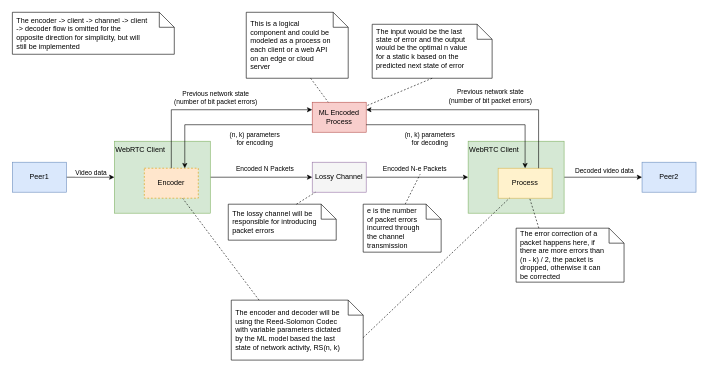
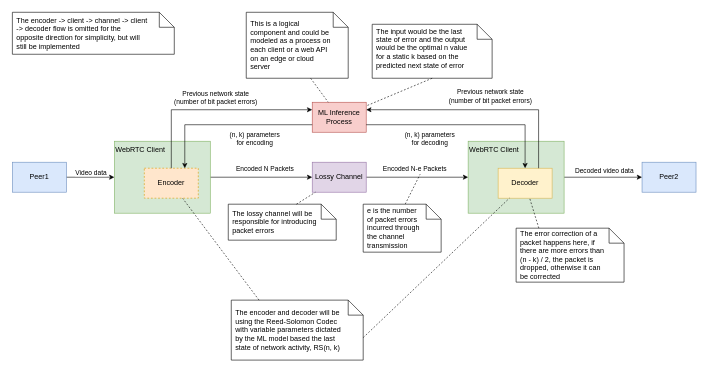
(339, 117) -> (339, 117)
(339, 177) -> (339, 177)
(525, 183) -> (525, 183)
